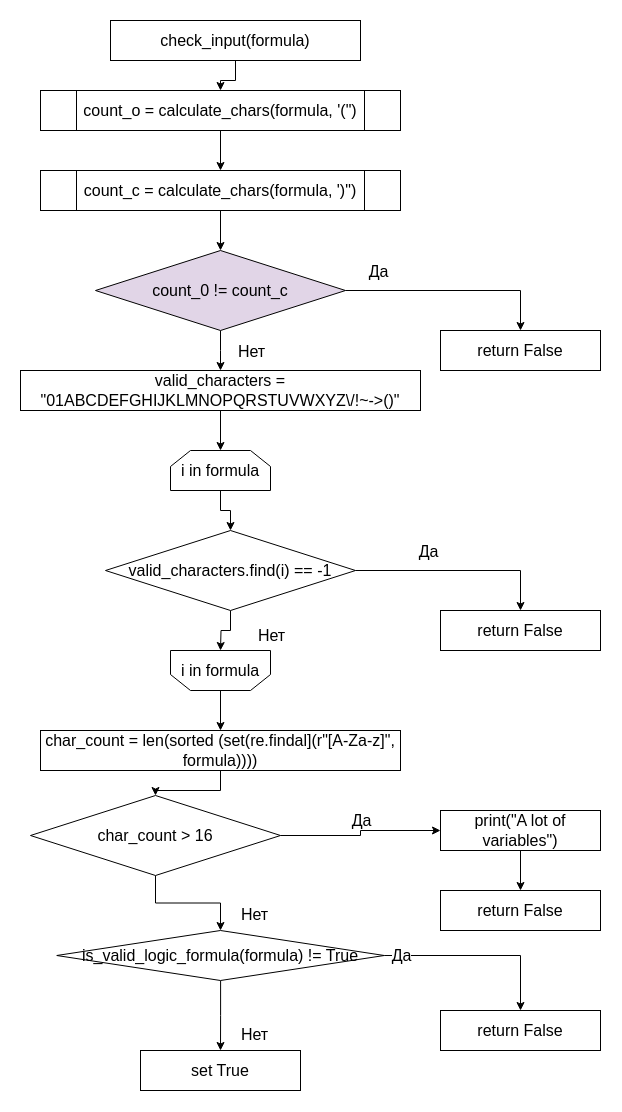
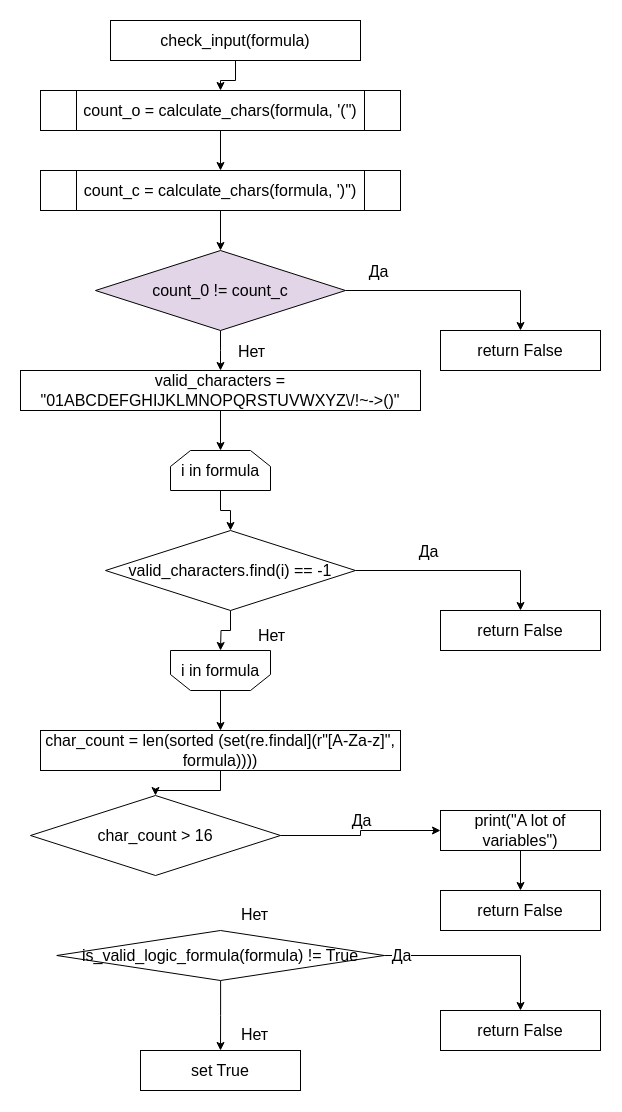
(185, 903) -> none
